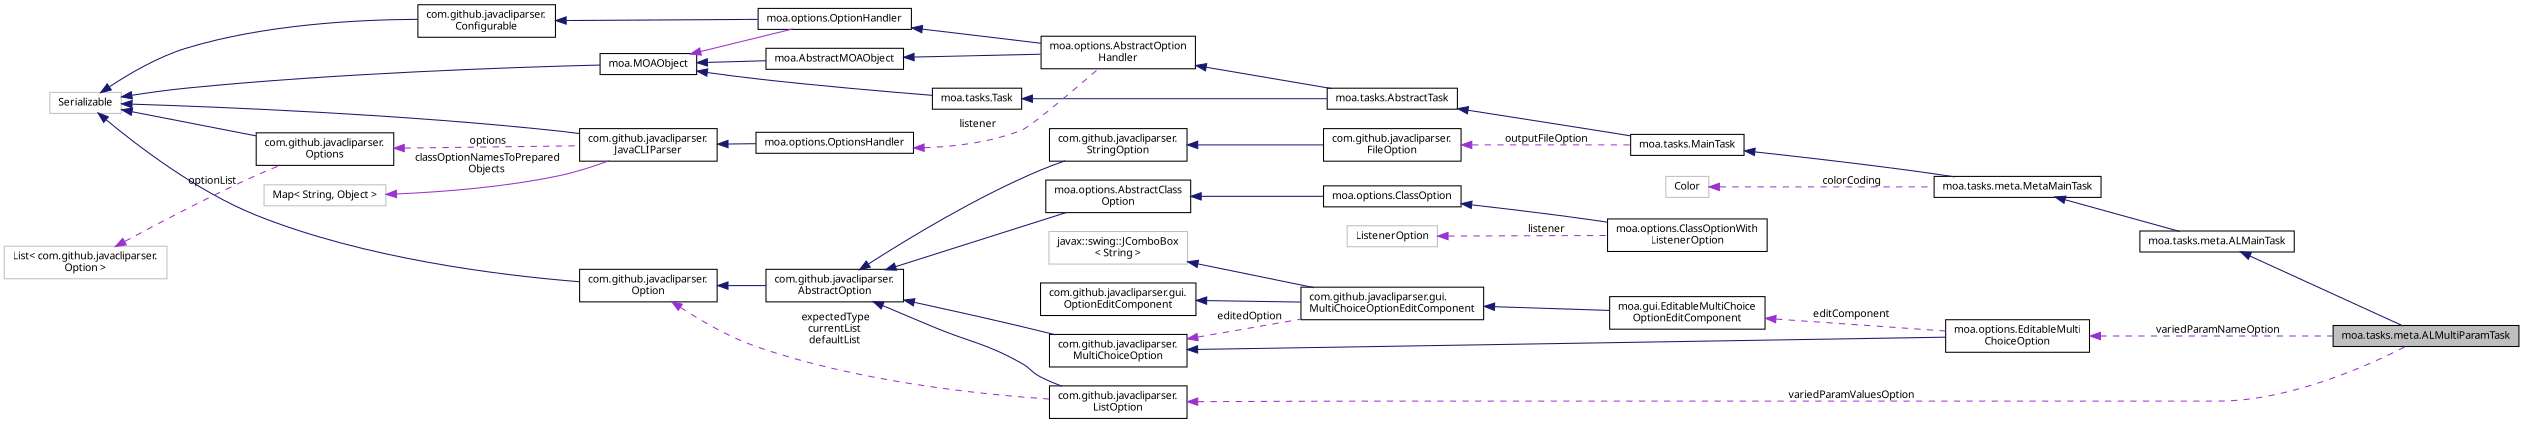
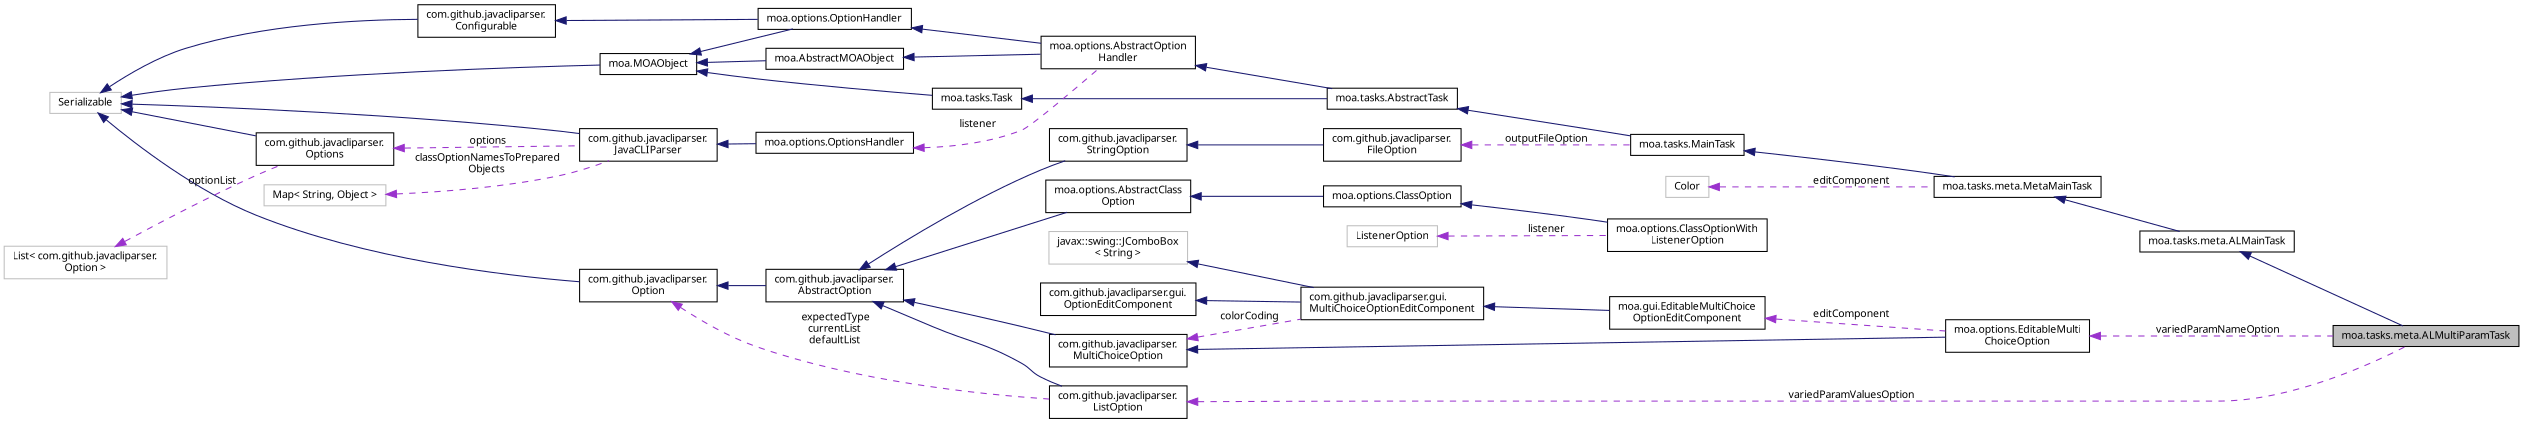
(747, 40) -> (747, 40)
(1851, 181) -> (1851, 181)
(504, 185) -> (504, 185)
(1248, 317) -> (1248, 317)
